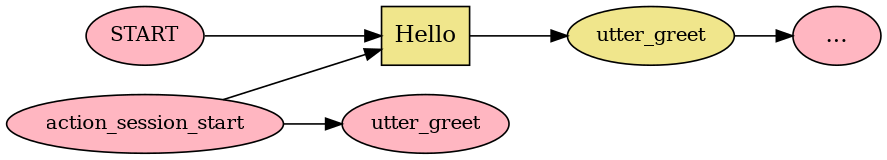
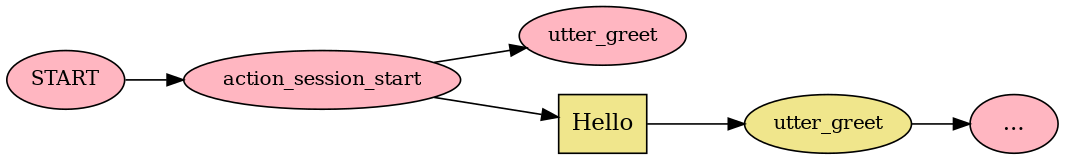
(285, 36) -> (146, 80)
